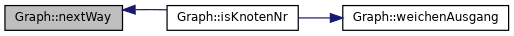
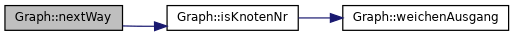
(151, 10) -> (139, 26)
